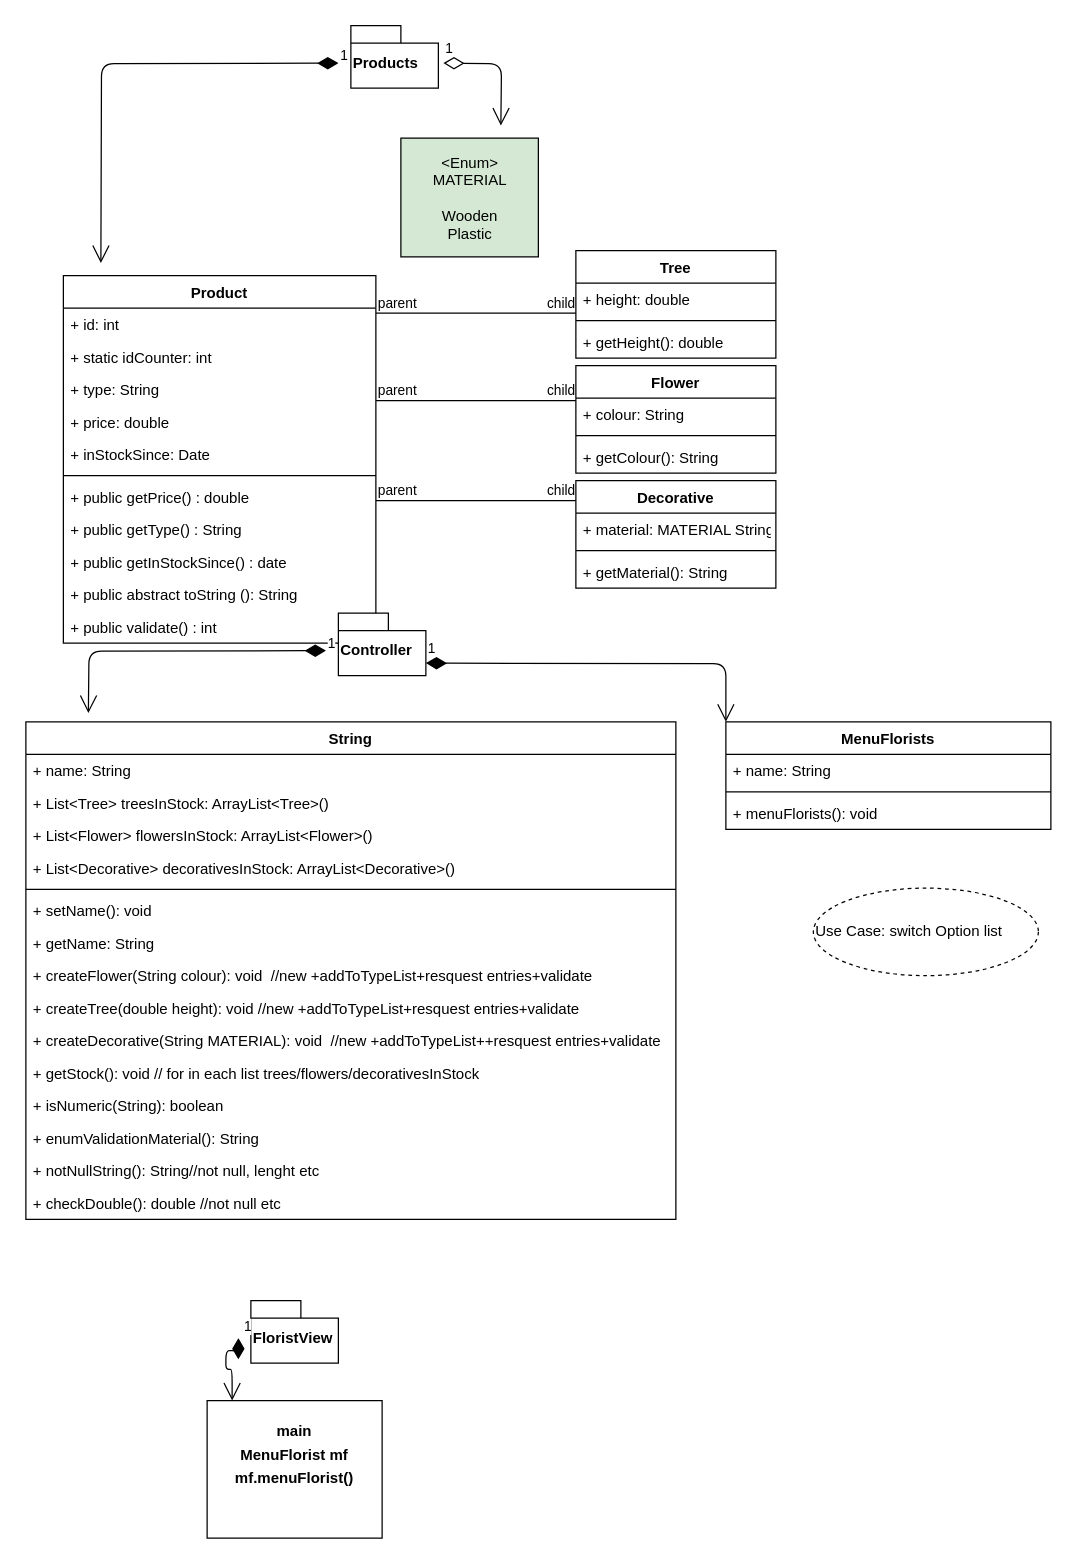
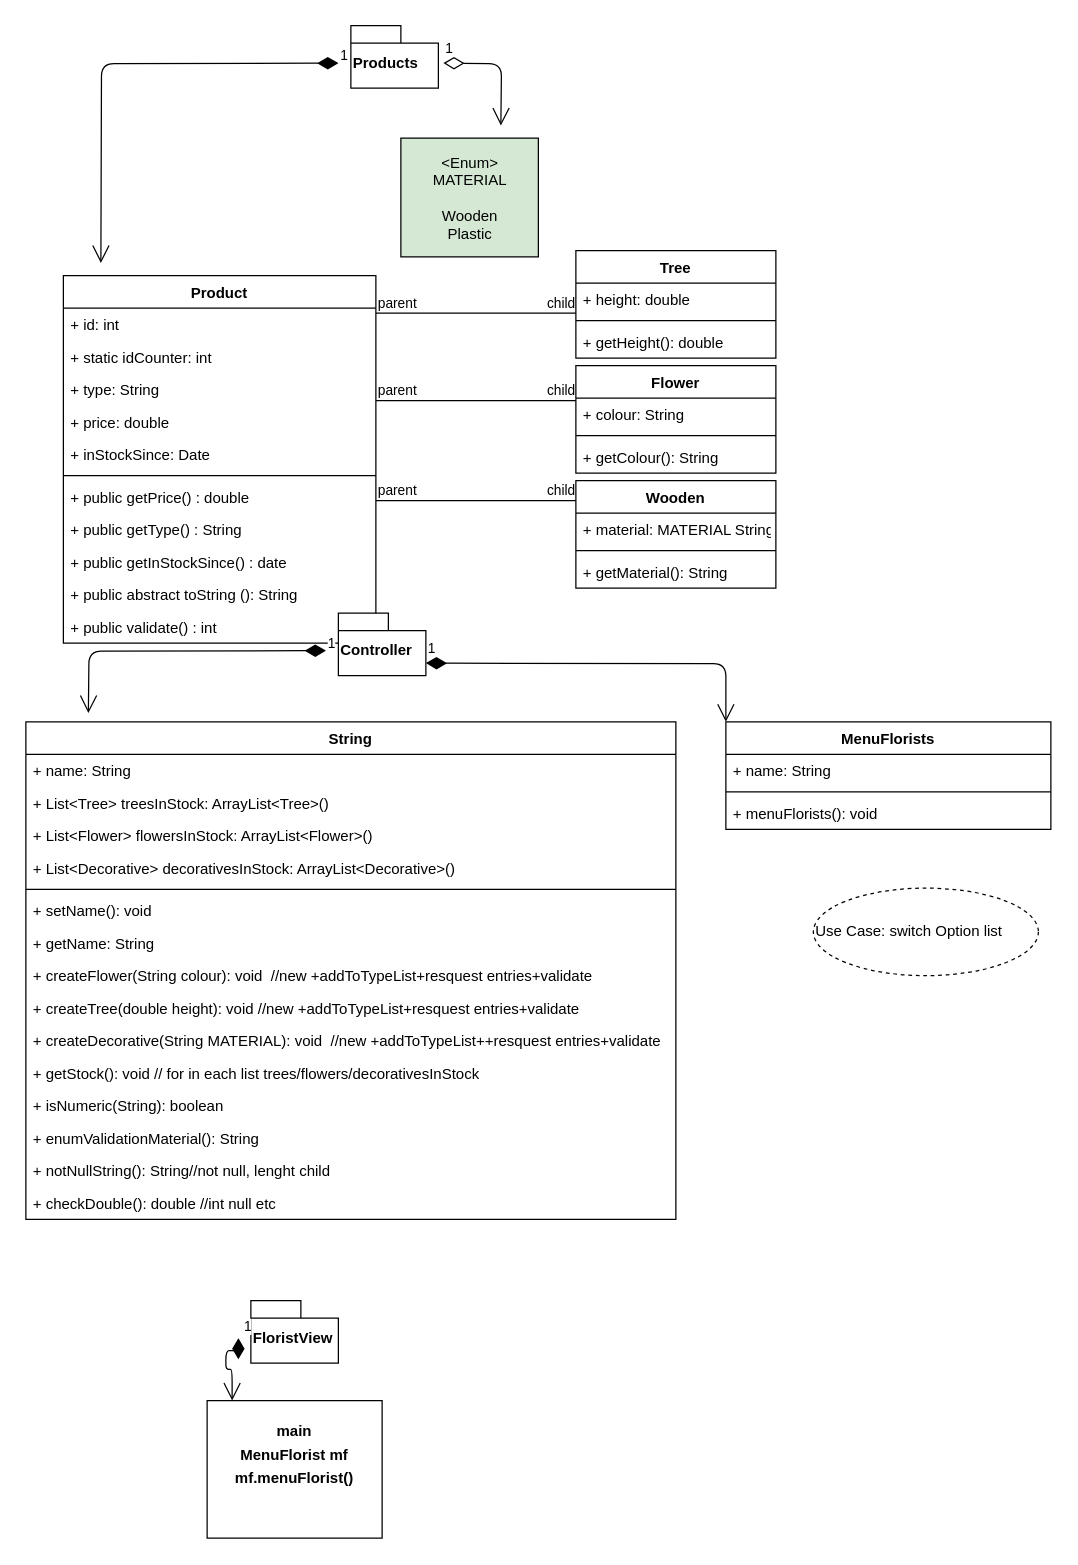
(675, 498) -> (675, 498)
(203, 1171) -> (207, 1171)
(173, 1204) -> (171, 1204)
